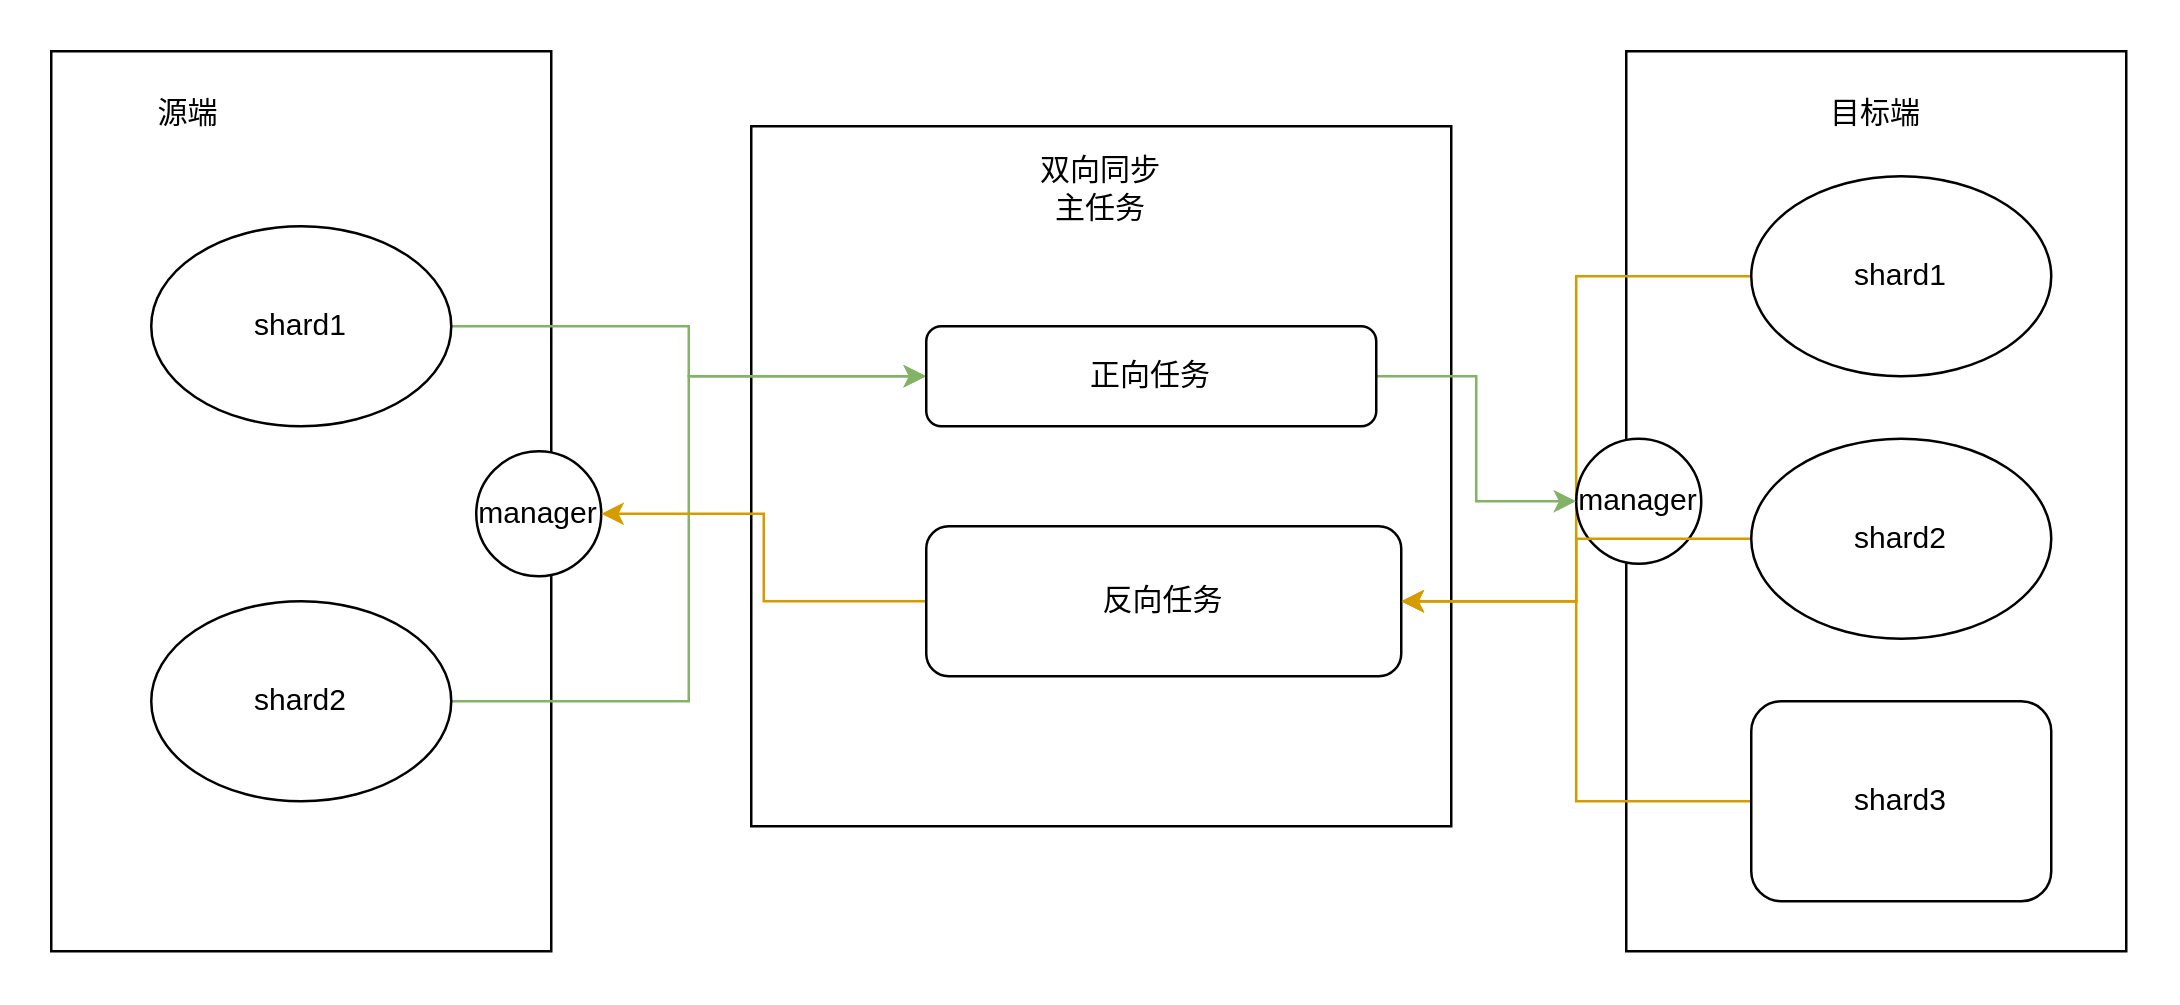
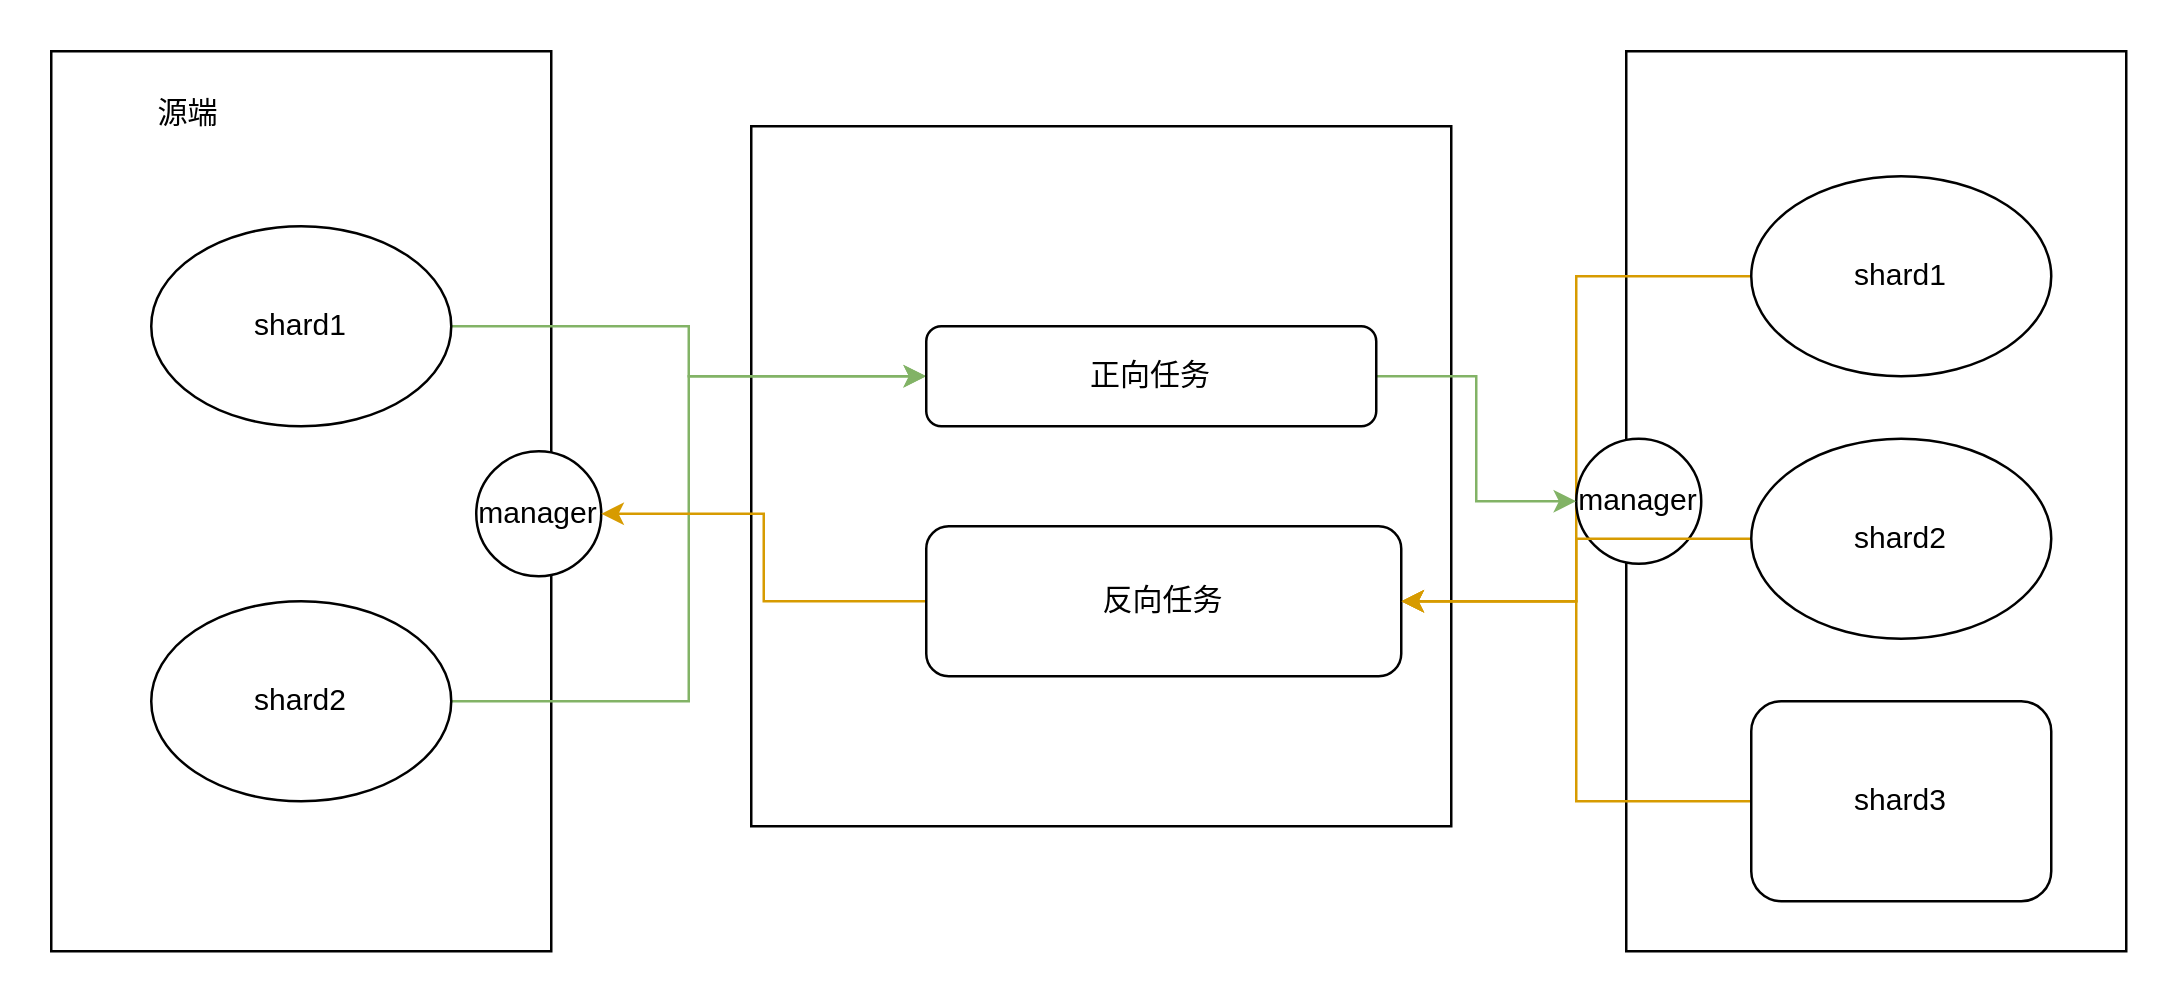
(1876, 114) -> none
(1101, 189) -> none
